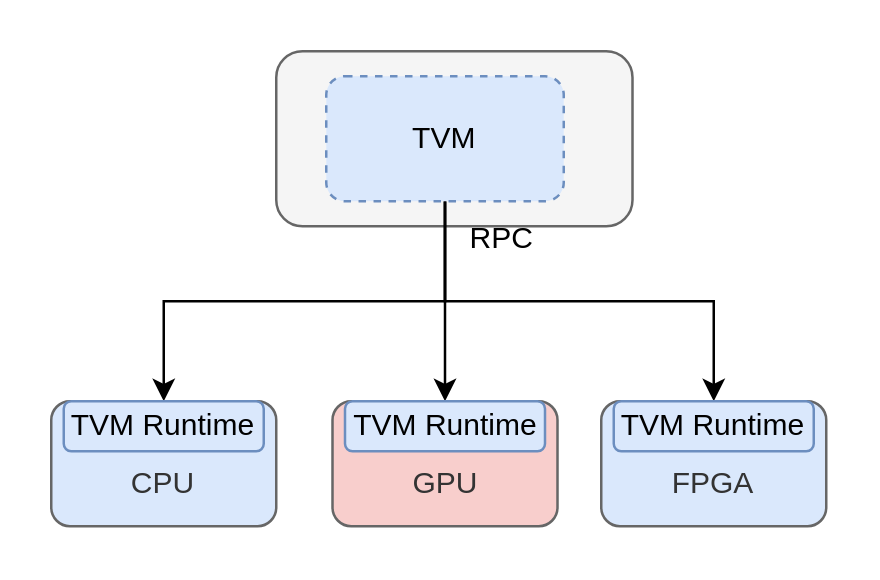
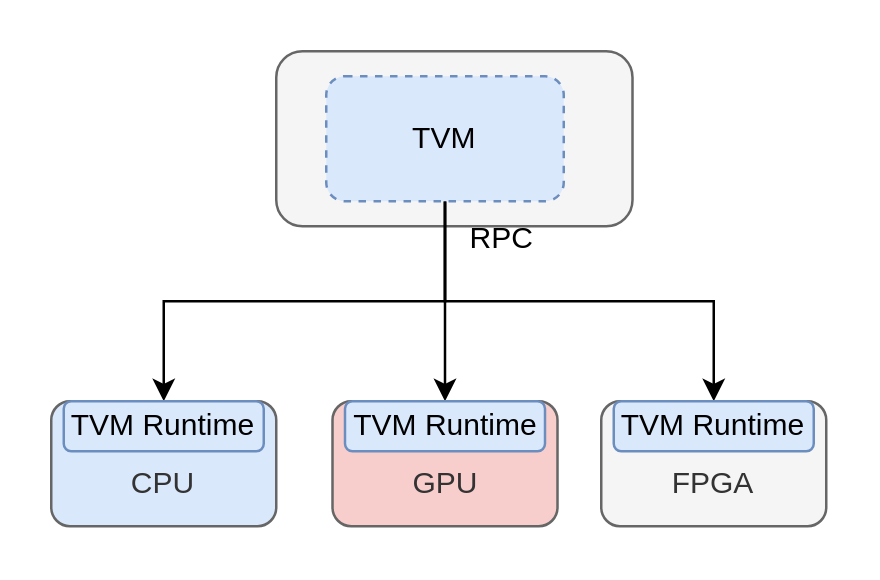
(714, 464) -> (714, 464)
